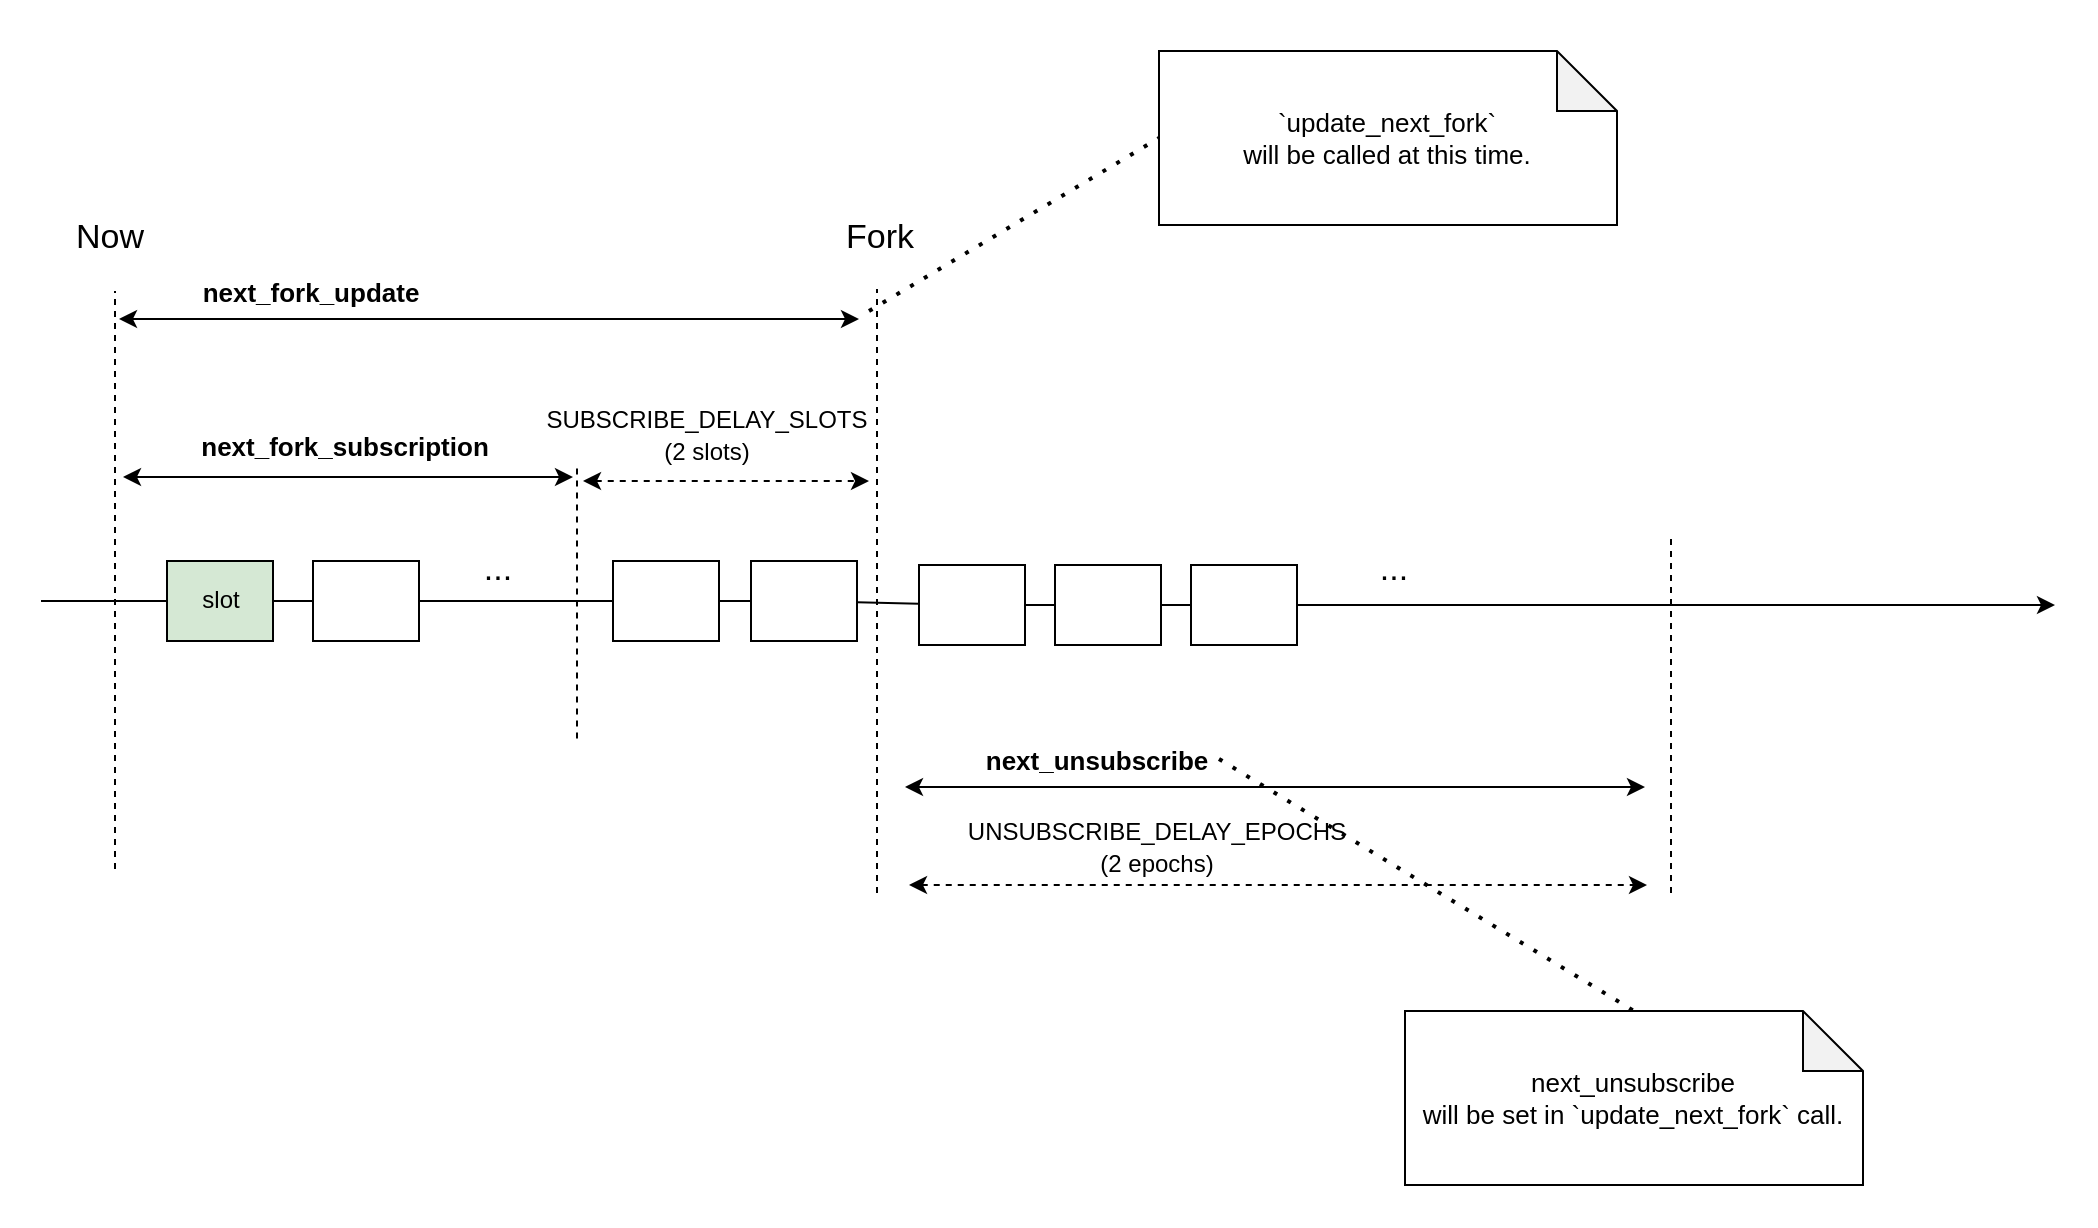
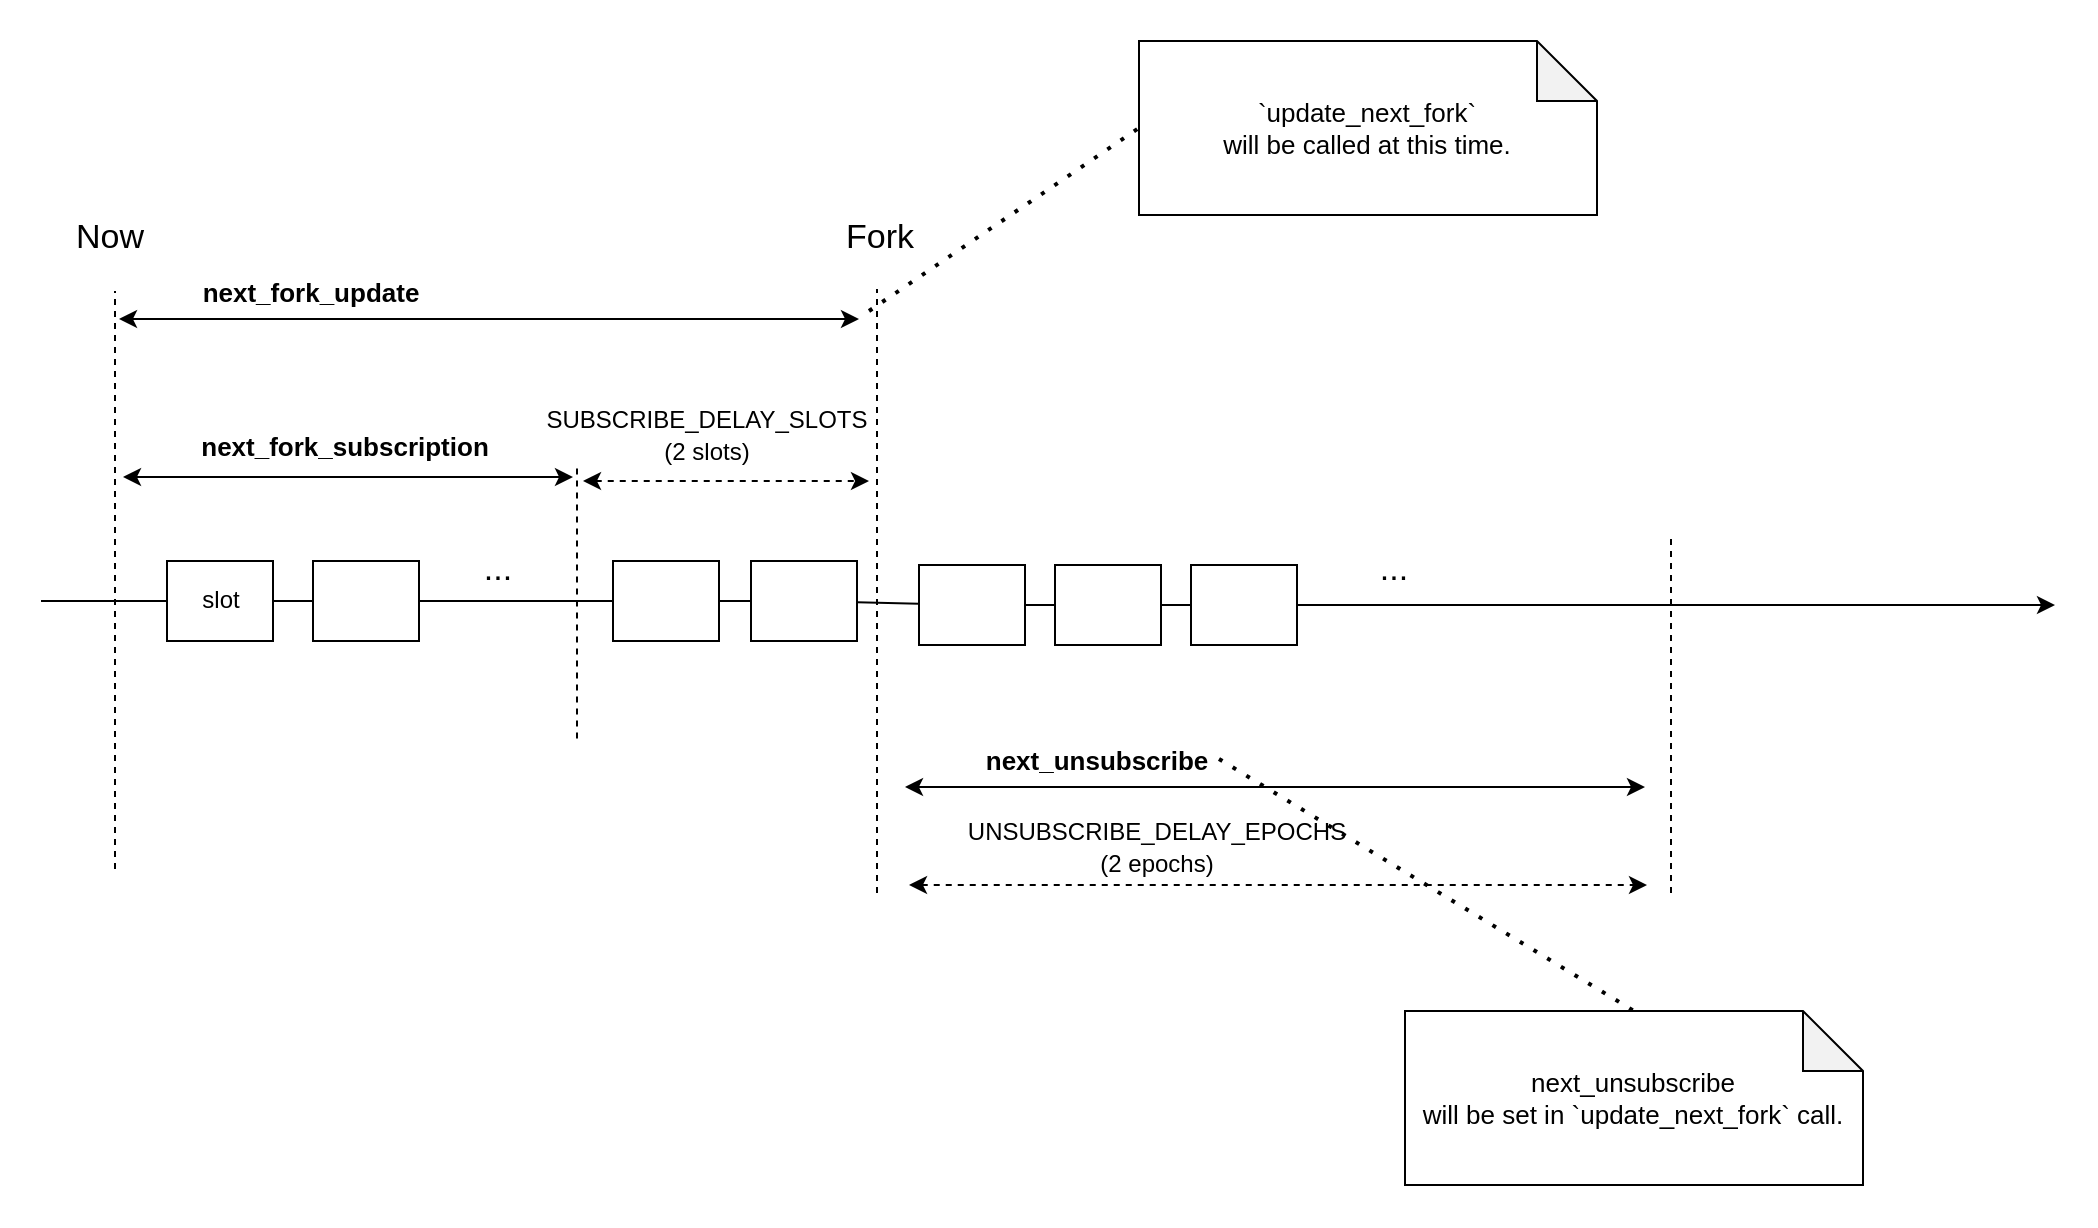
(1388, 138) -> (1368, 128)
(220, 601) -> (220, 601)
